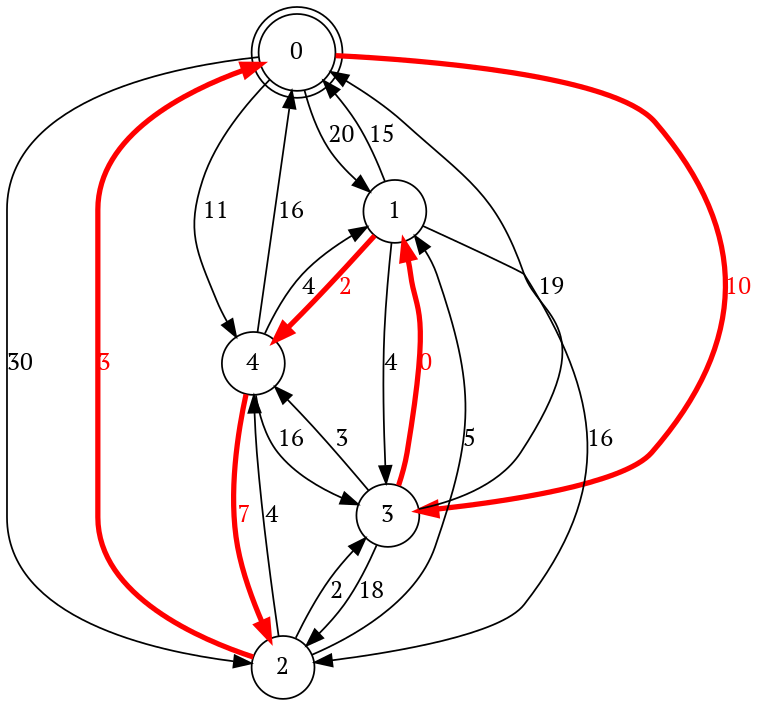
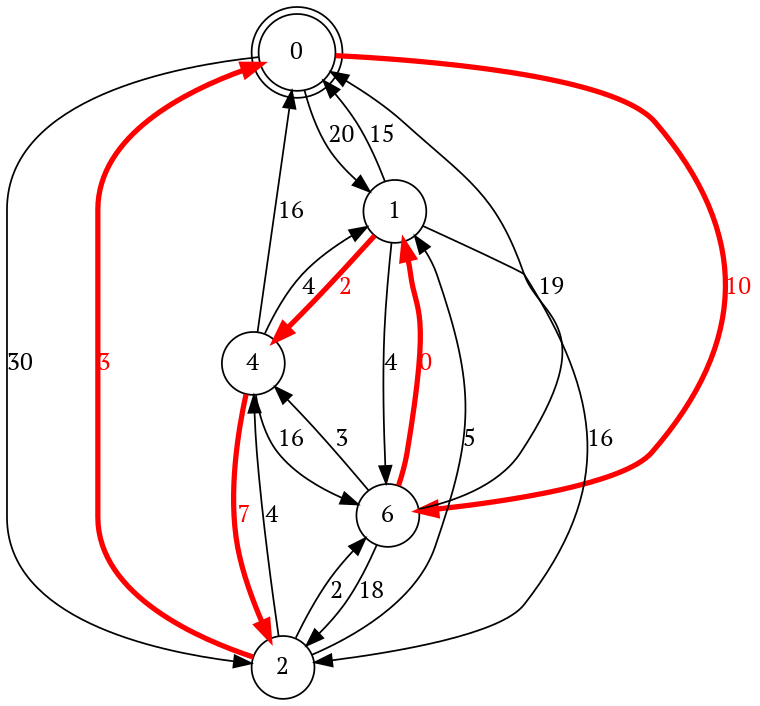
(199, 193) -> none
(388, 515) -> (388, 515)
